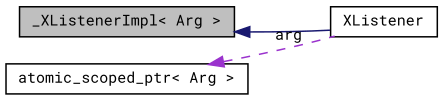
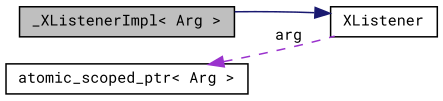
(290, 32) -> (275, 12)
